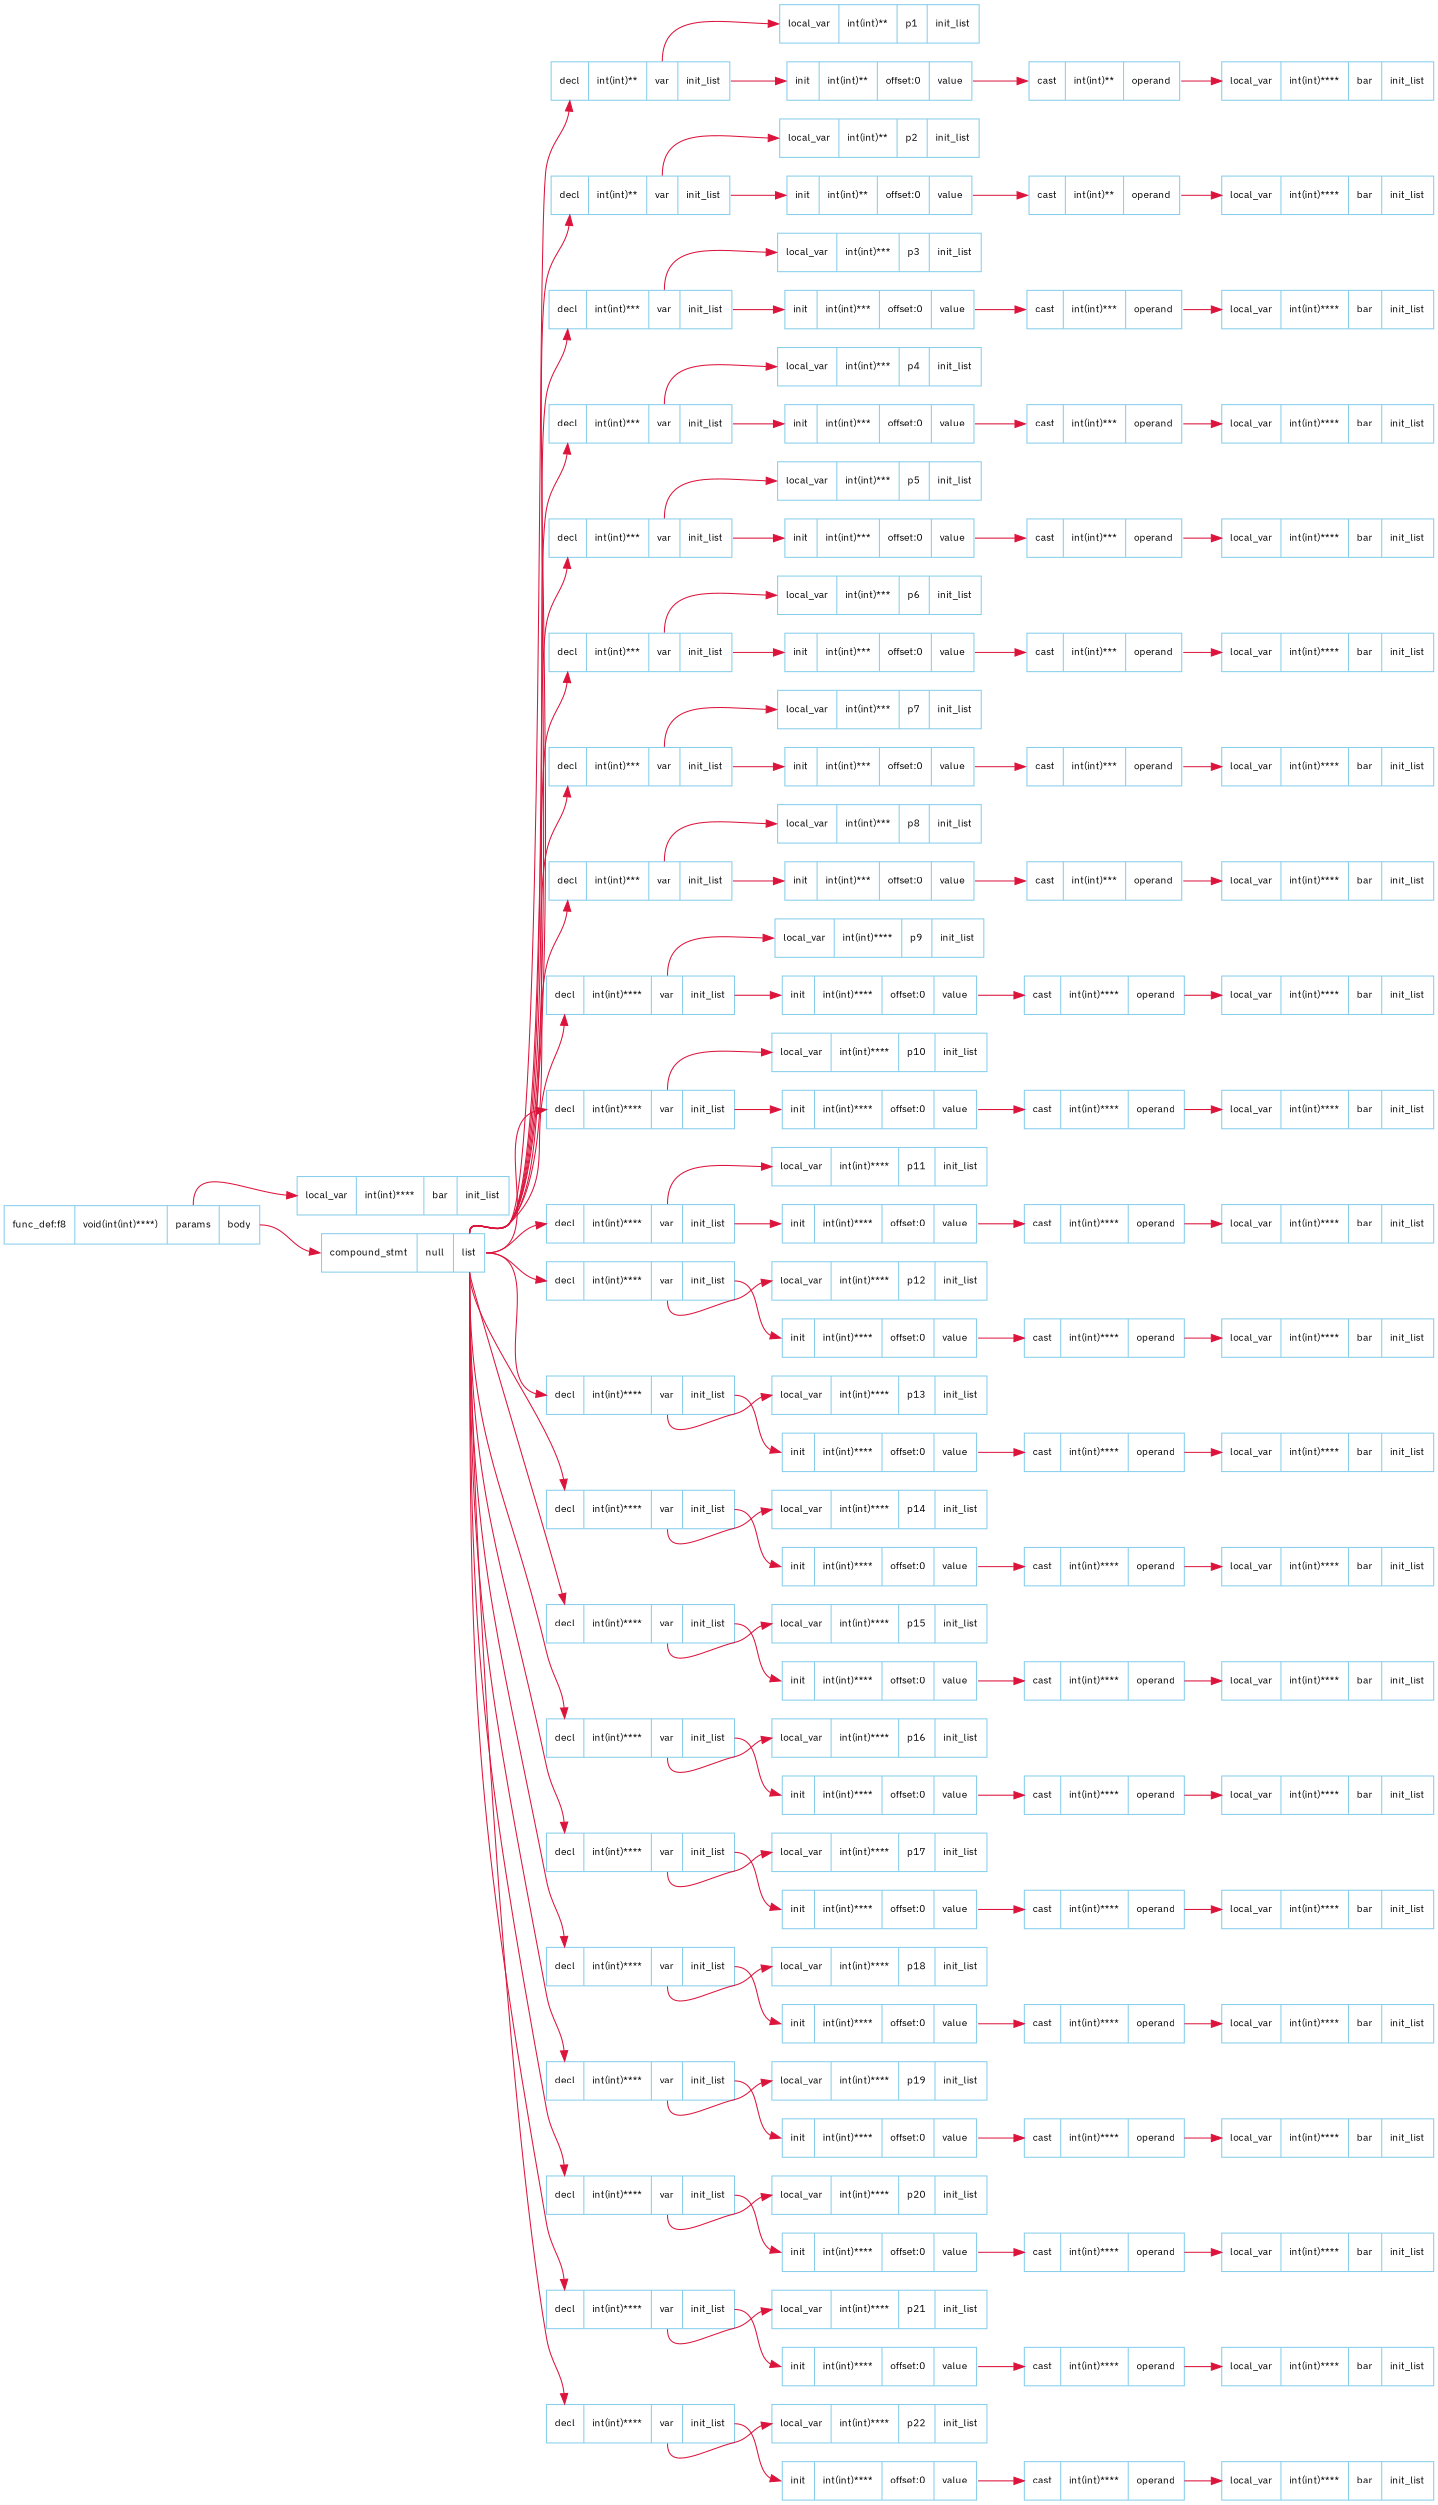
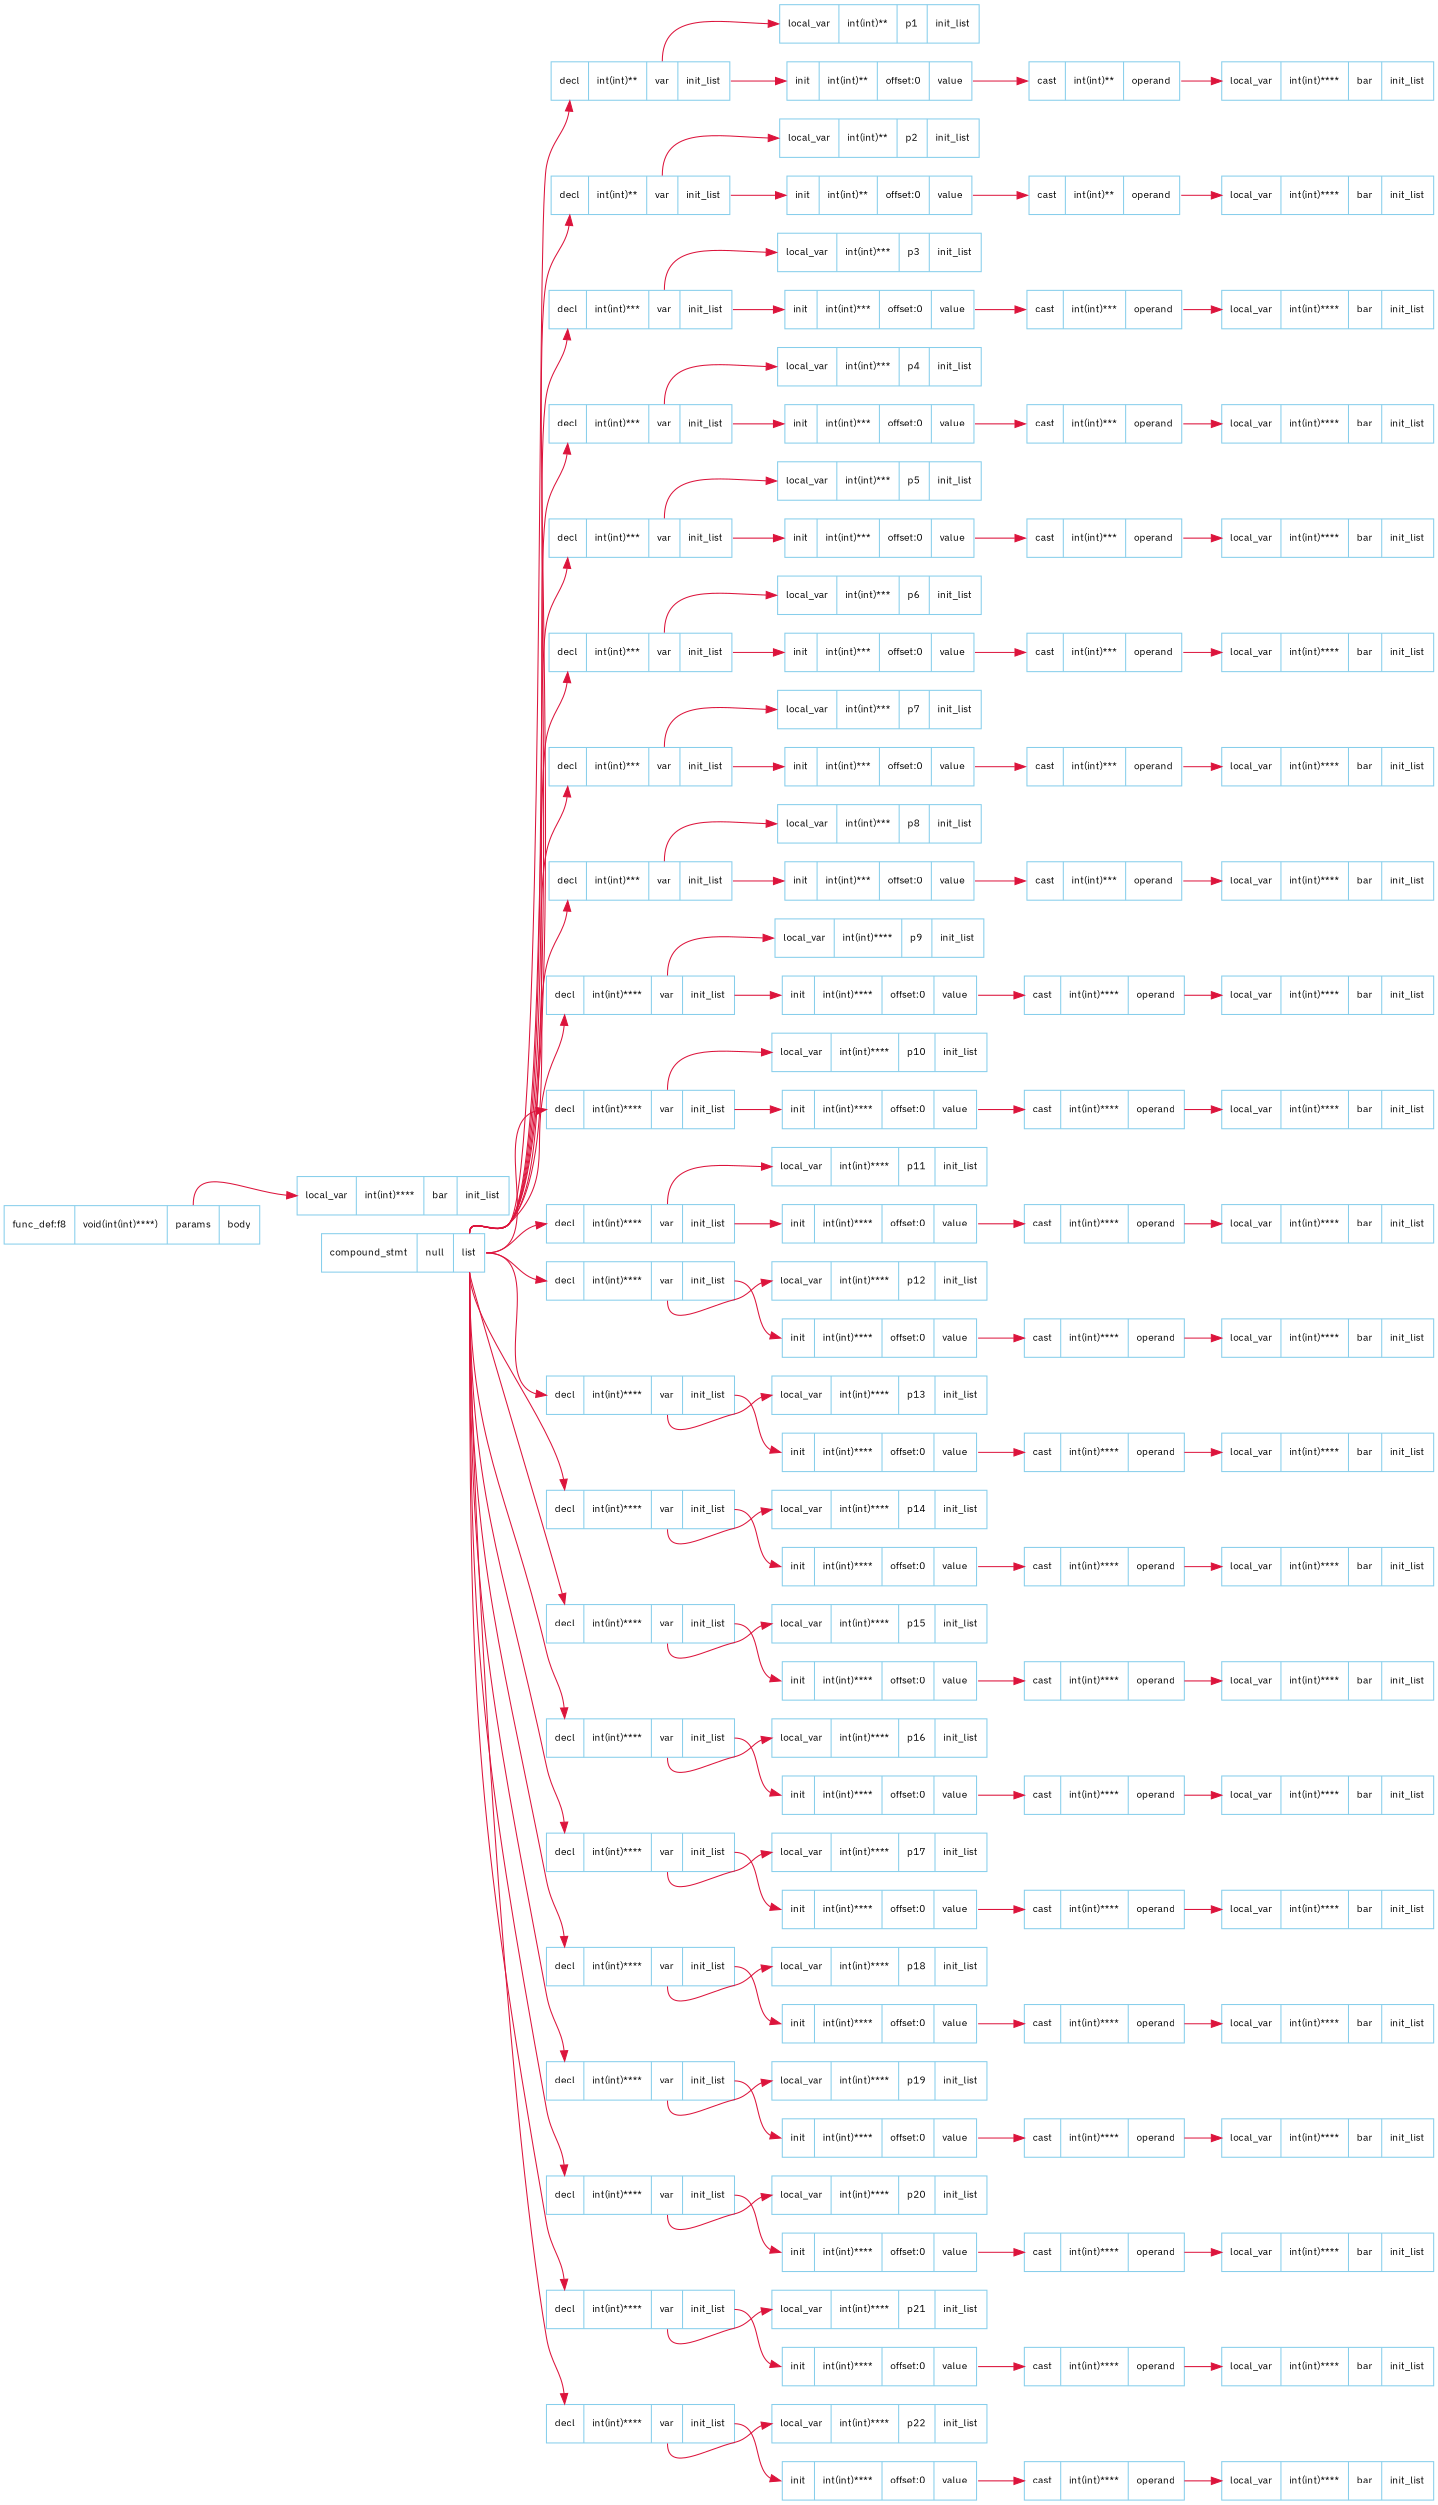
(286, 1235) -> none
